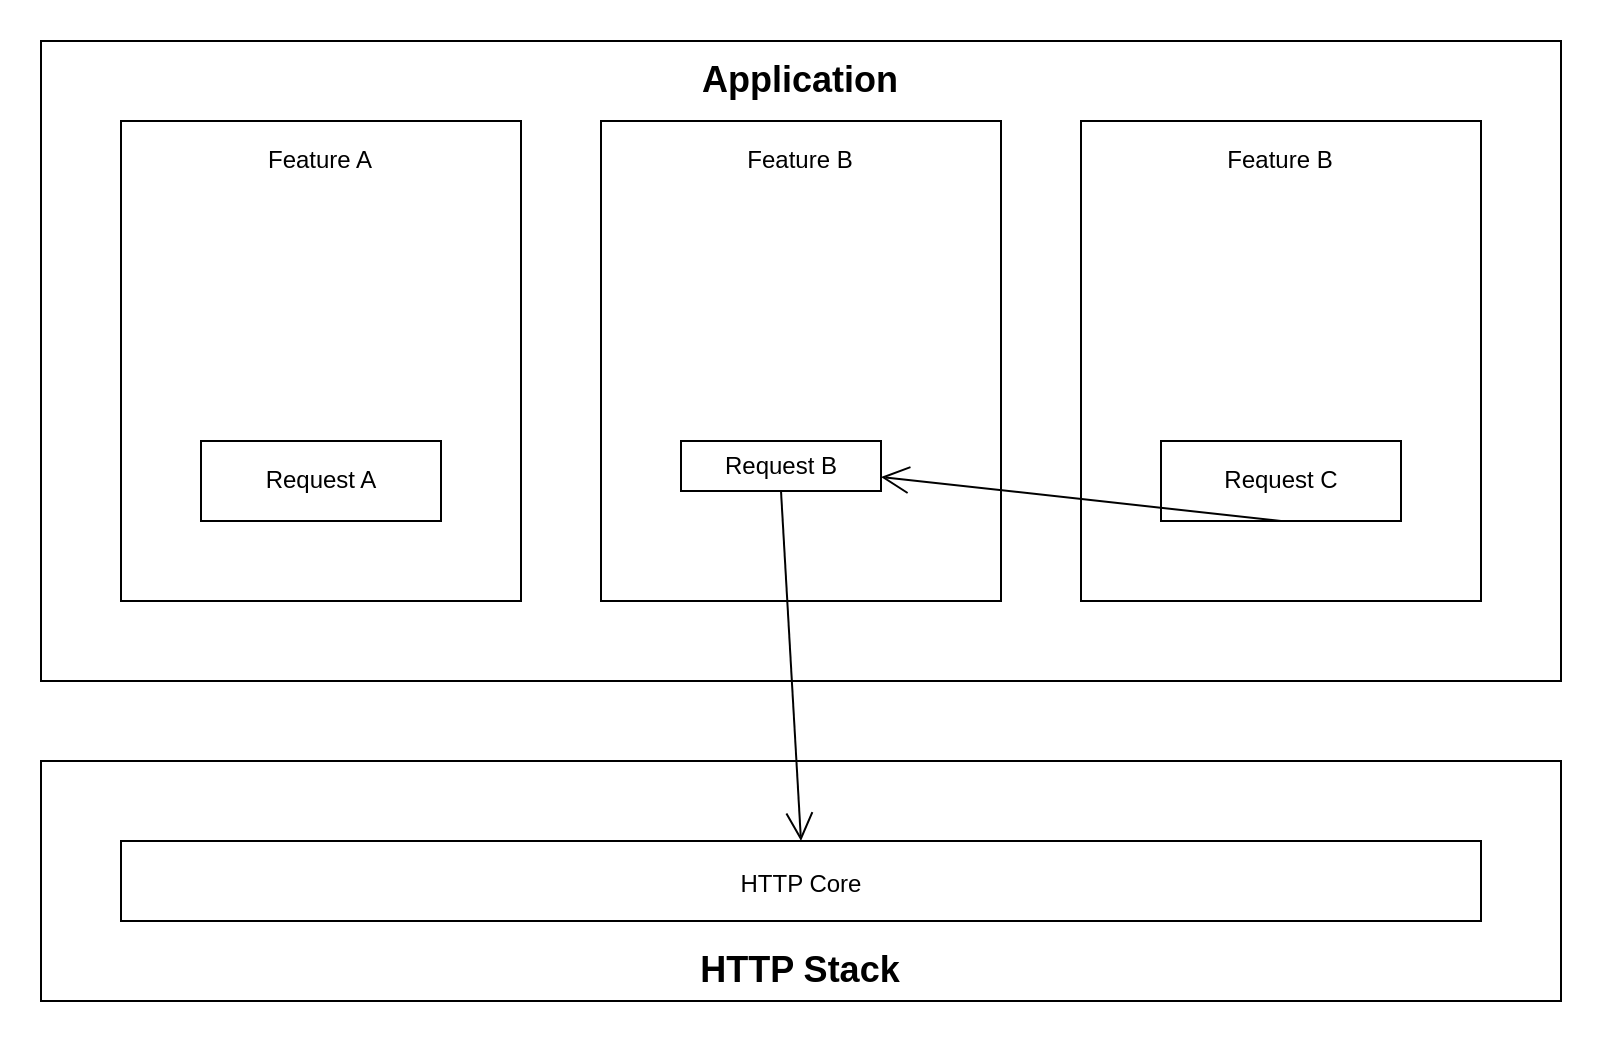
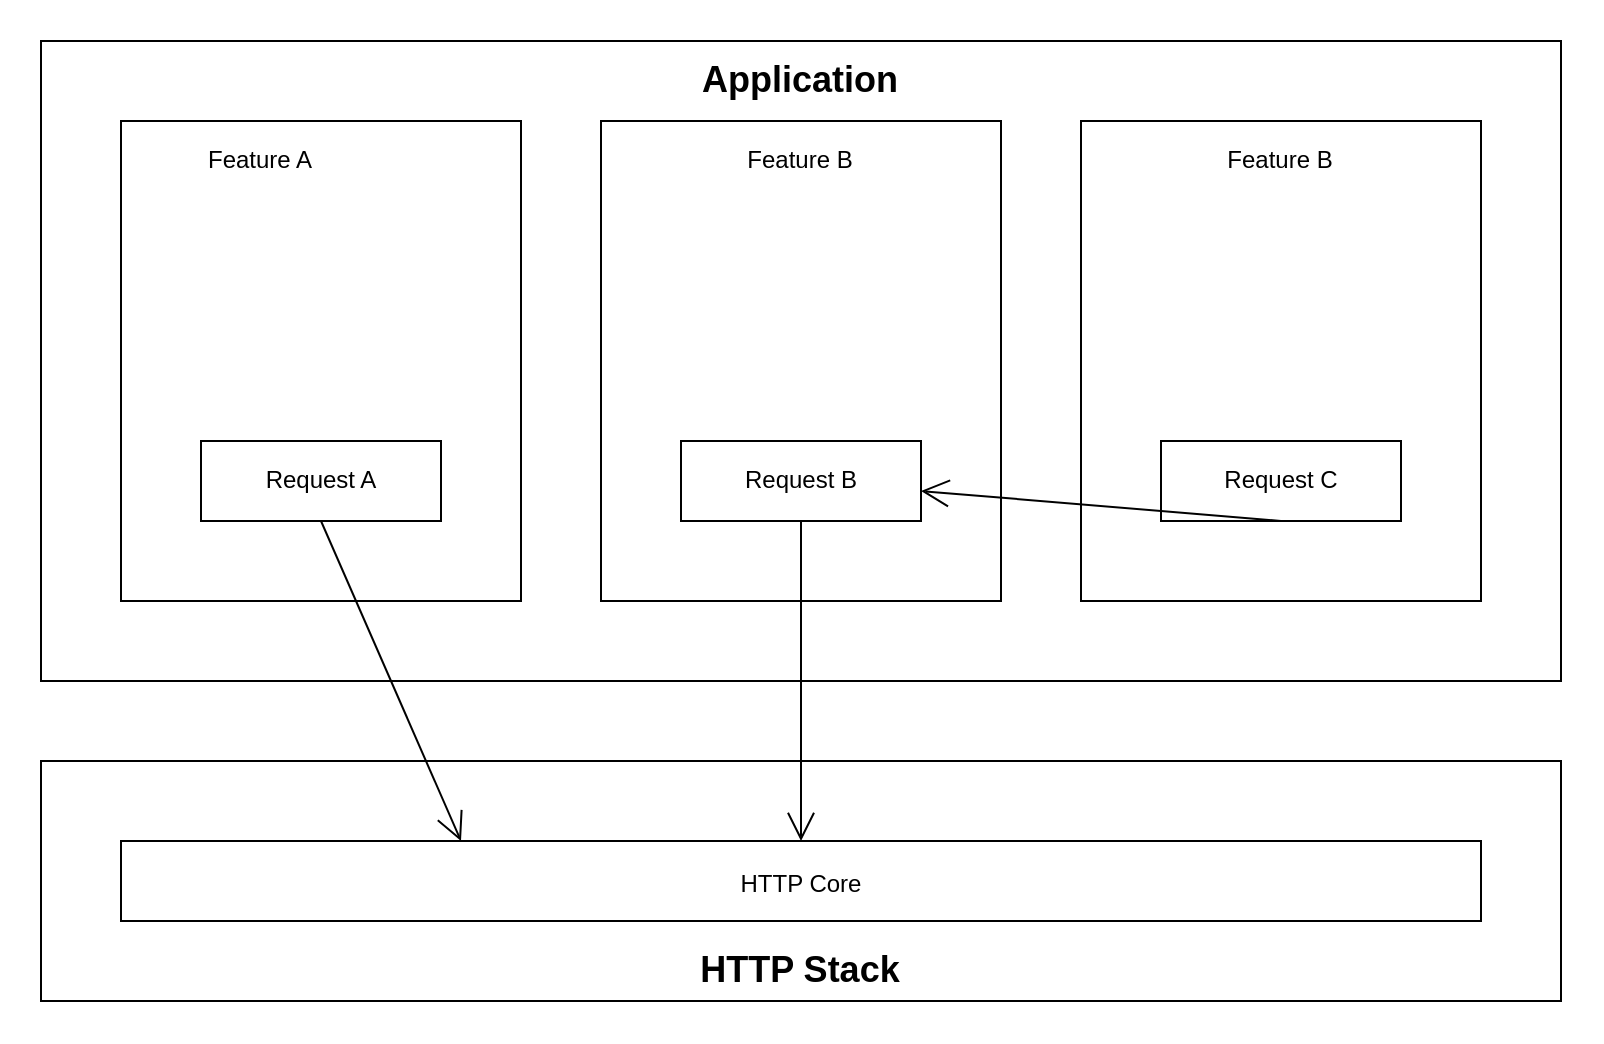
(321, 161) -> (261, 161)
(781, 466) -> (801, 481)
none -> (390, 679)
